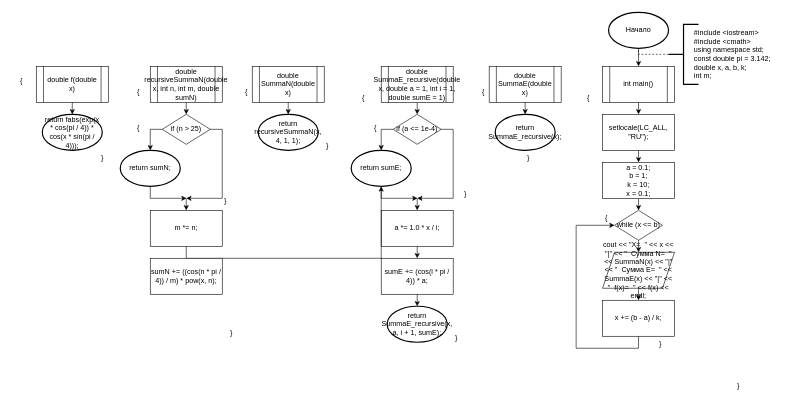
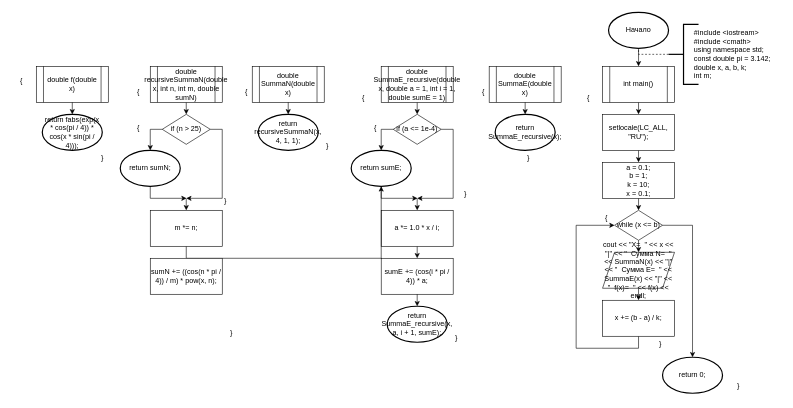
none -> (693, 287)
none -> (693, 375)
